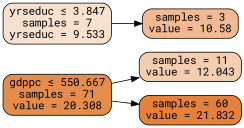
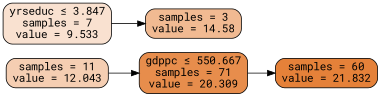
(190, 29) -> (193, 29)
(57, 35) -> (57, 35)
(121, 81) -> (120, 73)
(57, 106) -> (193, 84)
